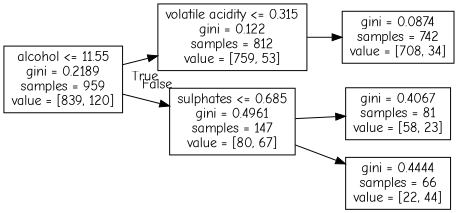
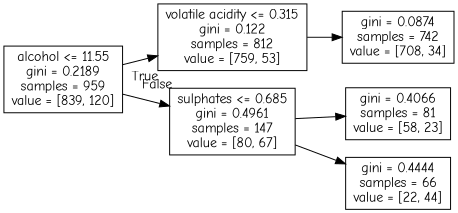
(398, 114) -> (398, 114)
